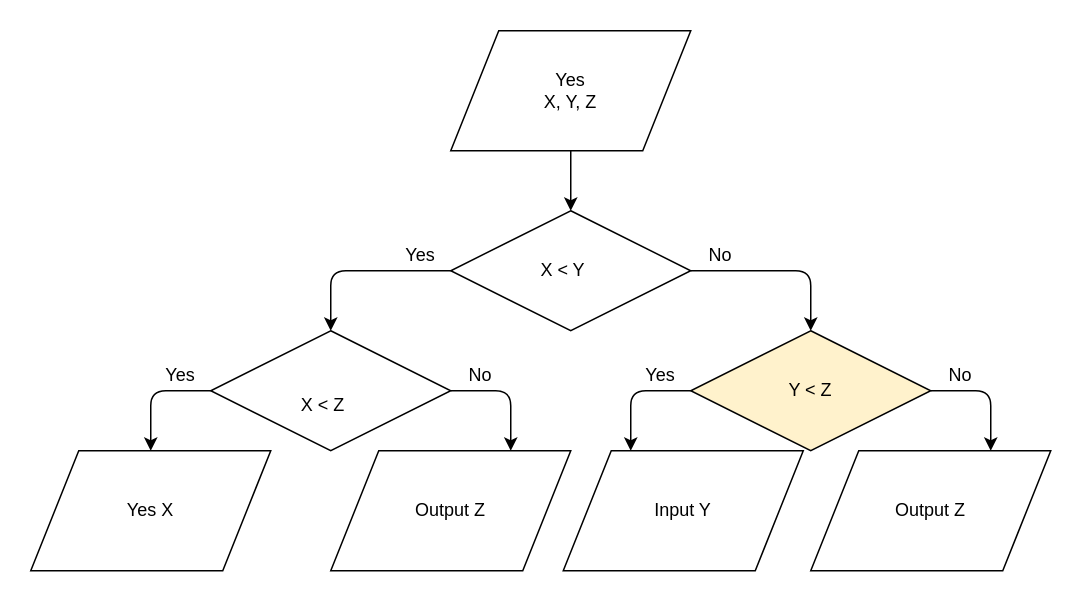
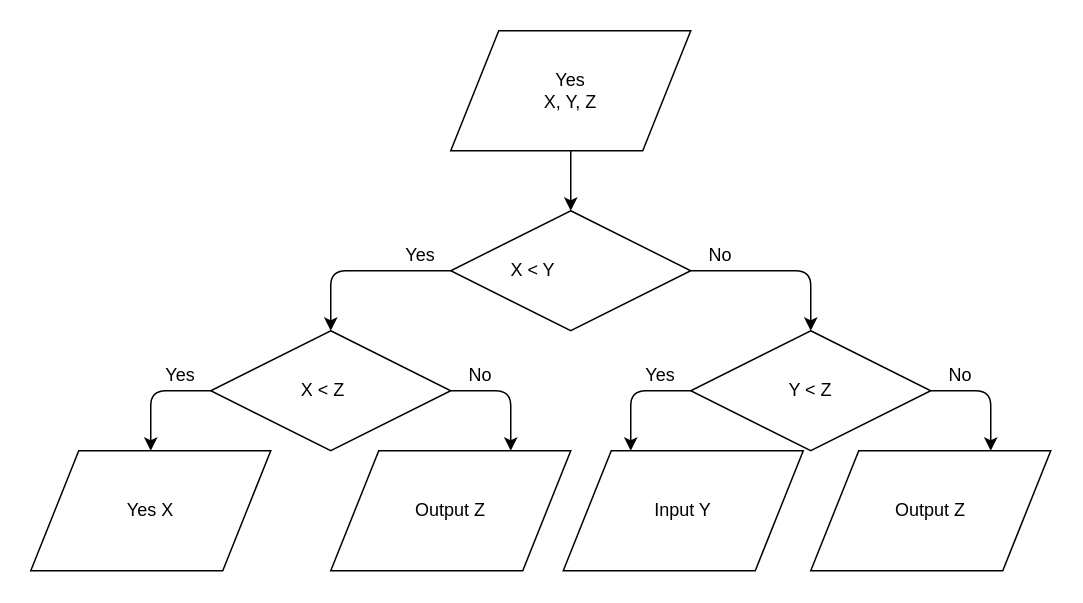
(563, 271) -> (533, 271)
(811, 391) -> (811, 391)
(323, 406) -> (323, 391)
